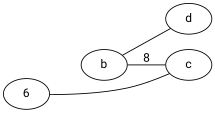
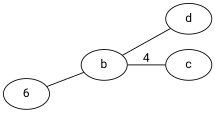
(146, 59) -> (146, 59)
(111, 91) -> (65, 79)
